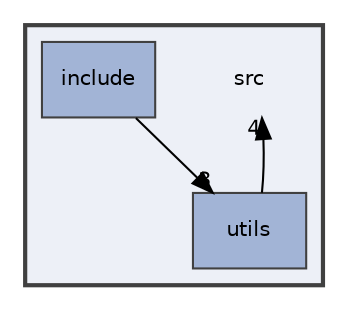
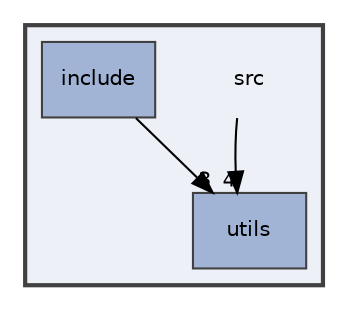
(264, 166) -> (236, 145)
